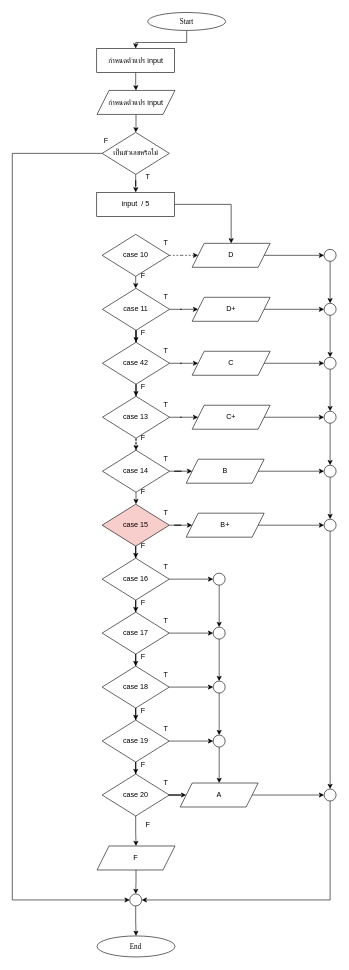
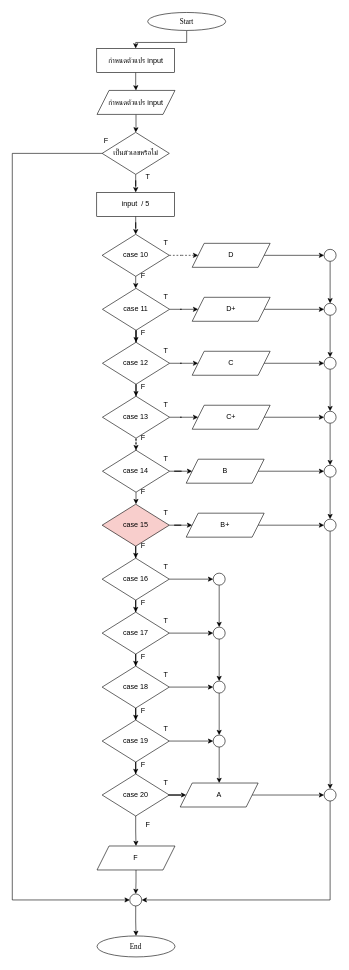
(204, 204) -> (136, 225)
(136, 363) -> (136, 363)
